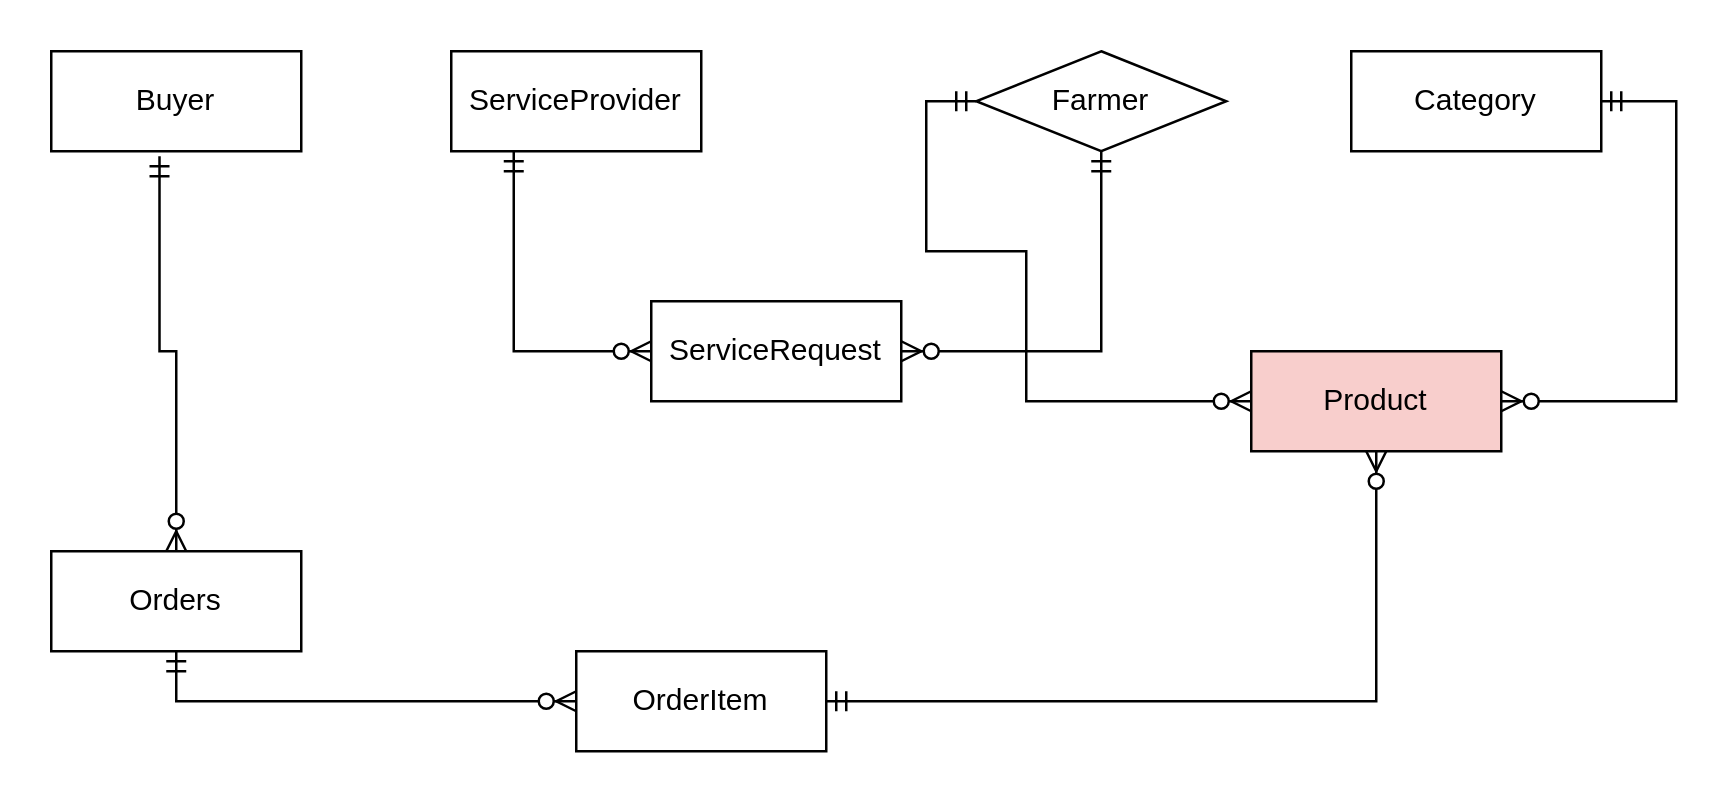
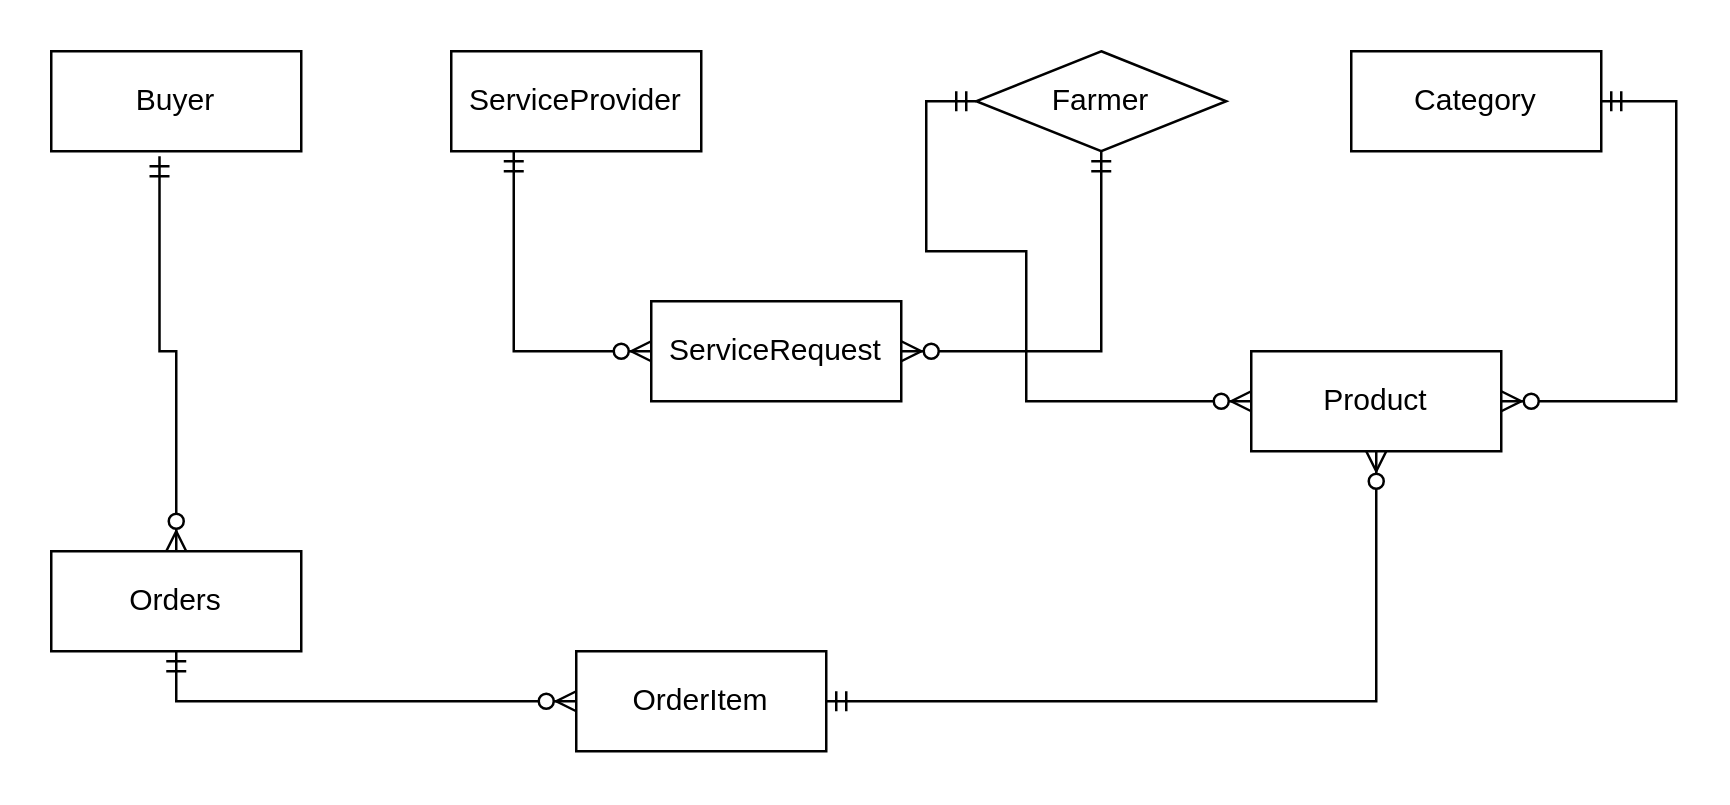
(1376, 401) -> (1376, 401)
